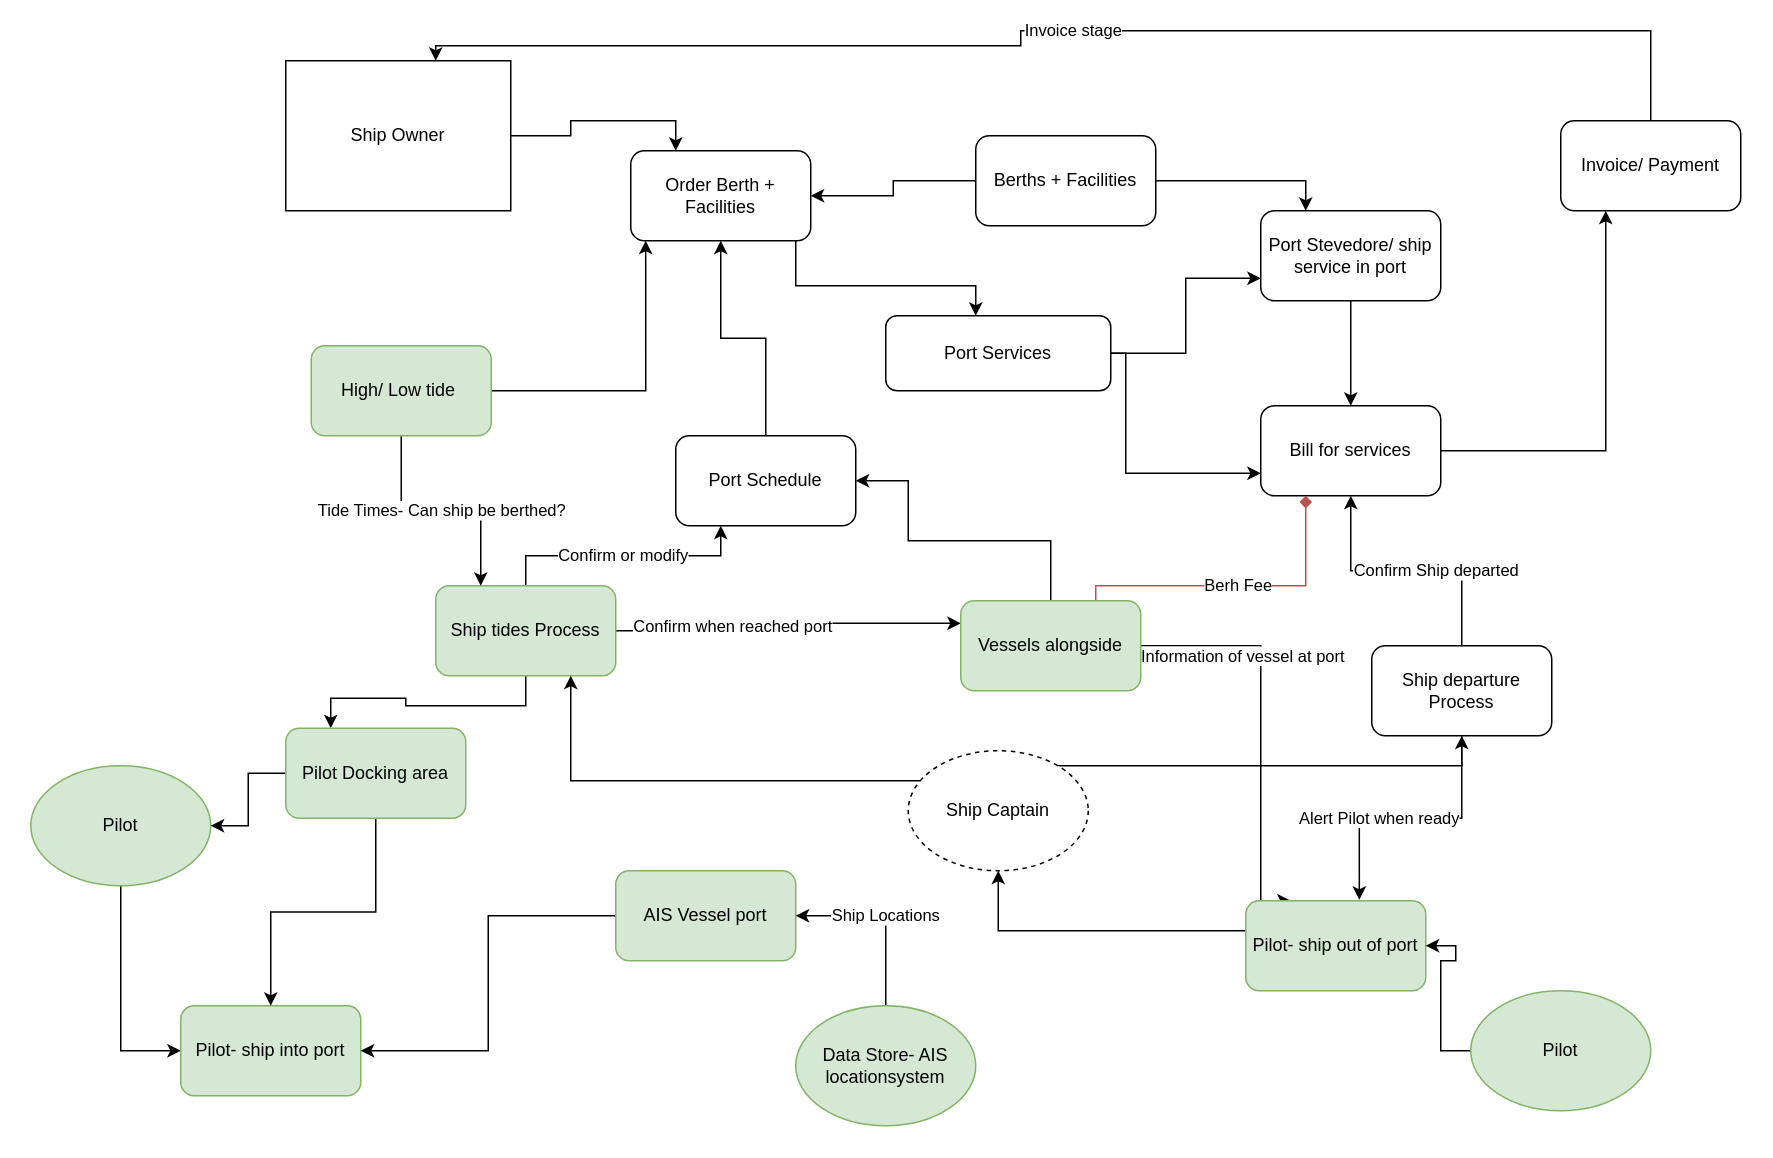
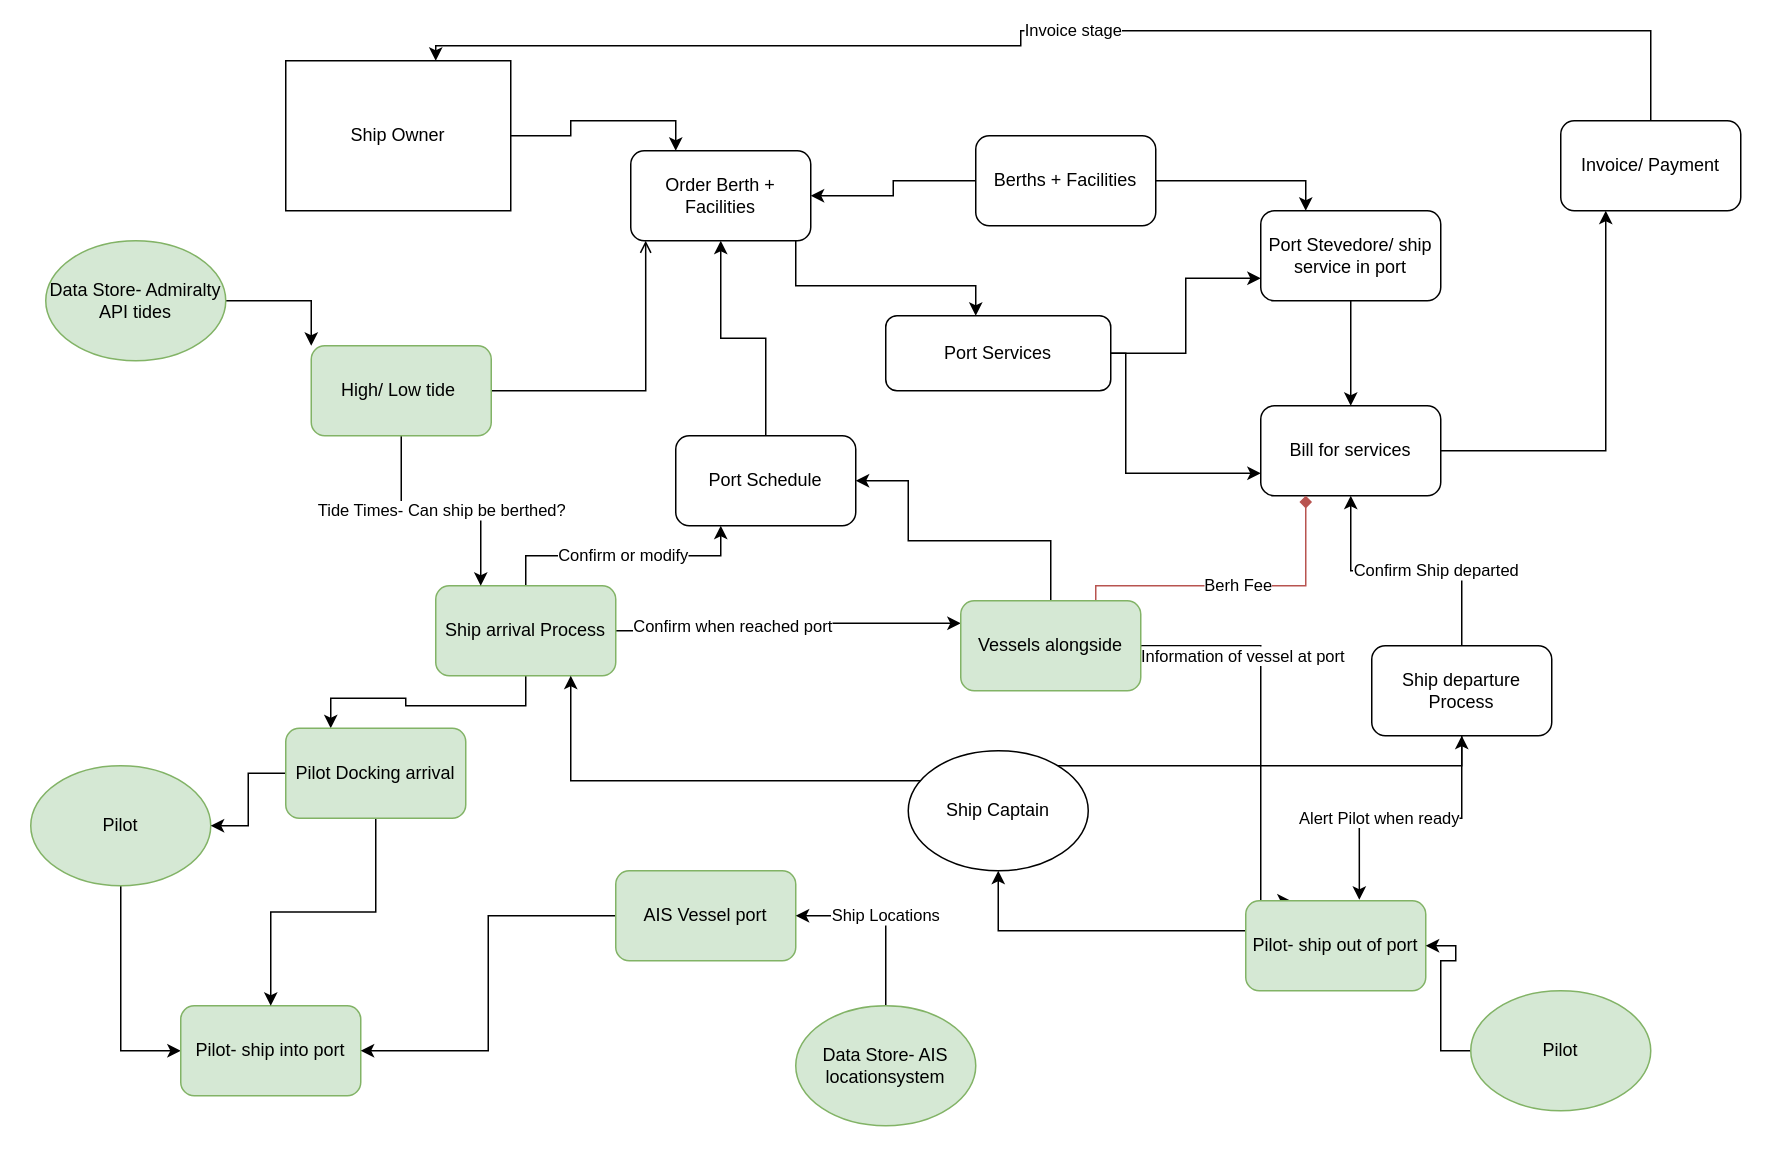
(646, 252) -> (646, 250)
none -> (136, 301)
none -> (286, 301)
(526, 631) -> (526, 631)
(376, 773) -> (376, 773)
(998, 811) -> (998, 811)
